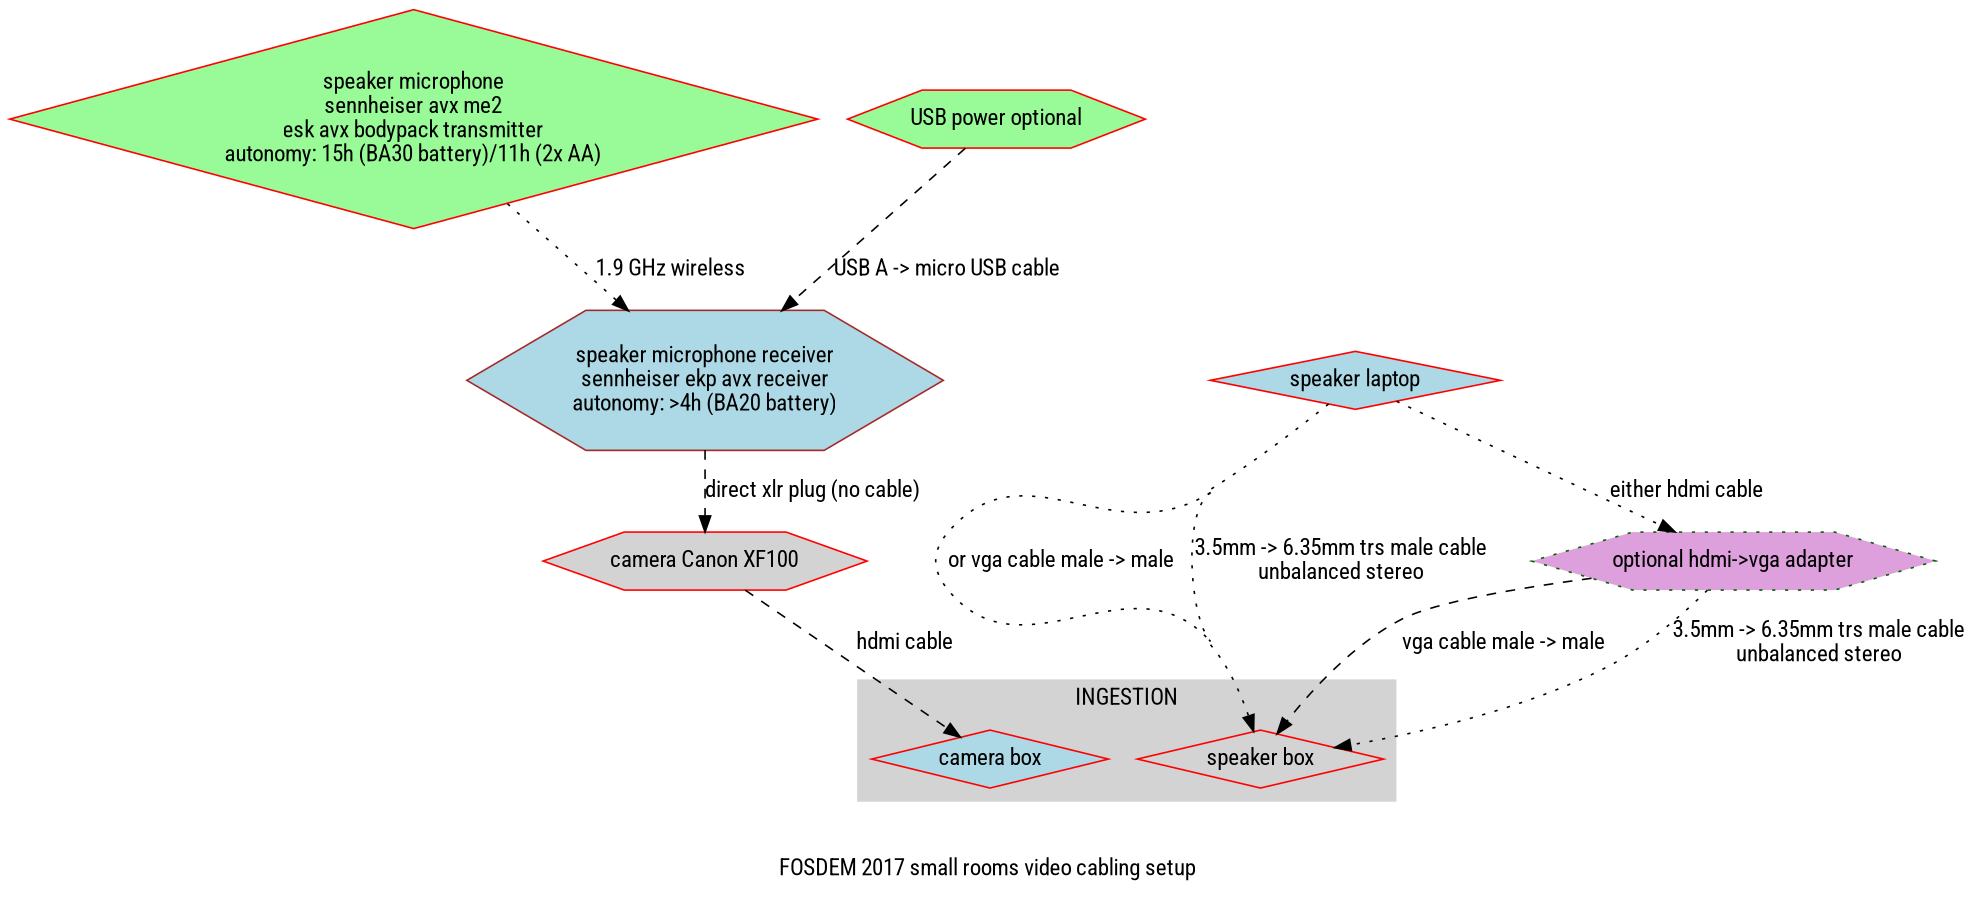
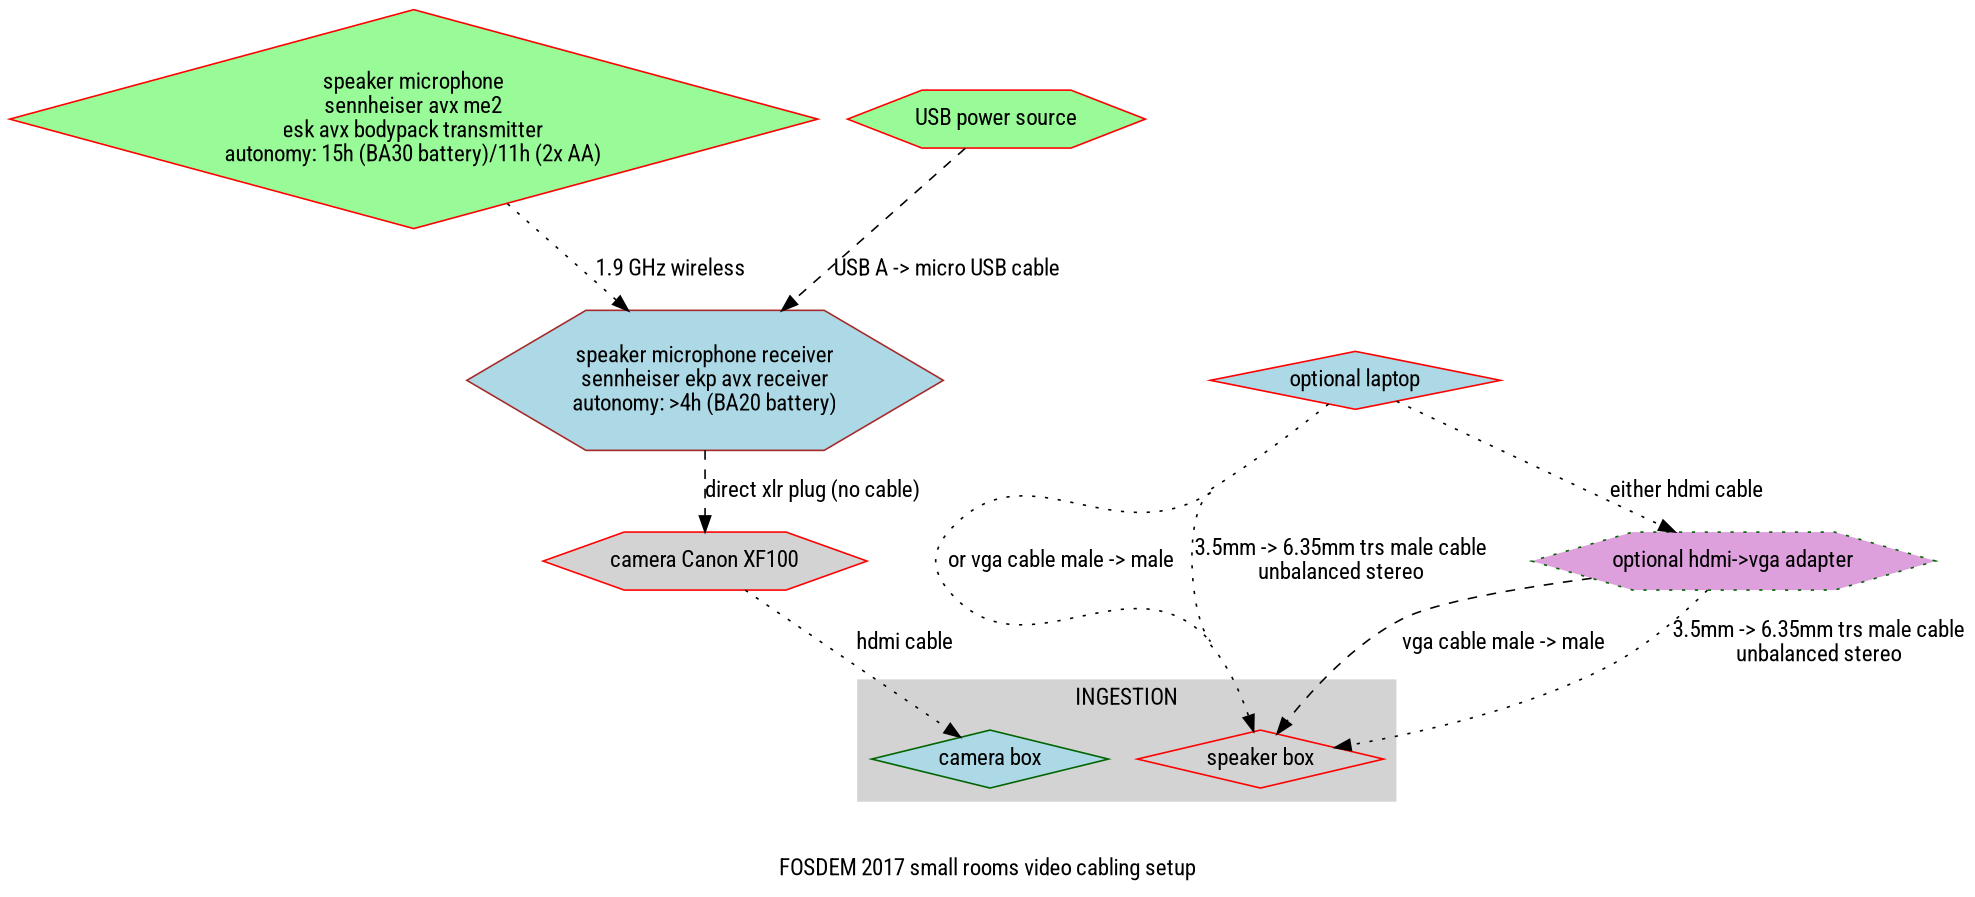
(996, 119) -> (996, 119)
(1355, 380) -> (1355, 380)
(846, 659) -> (846, 659)
(990, 759) -> (990, 759)
